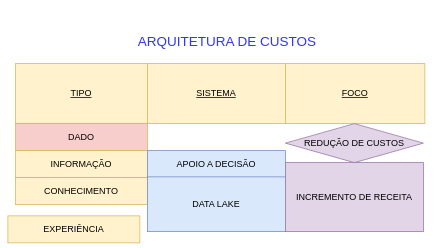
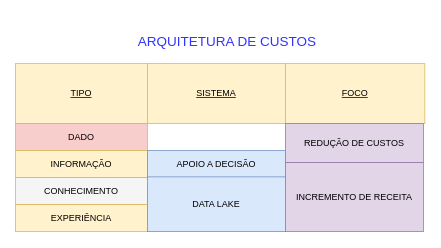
(354, 143) -> (354, 143)
(81, 191) -> (81, 191)
(74, 229) -> (81, 218)
